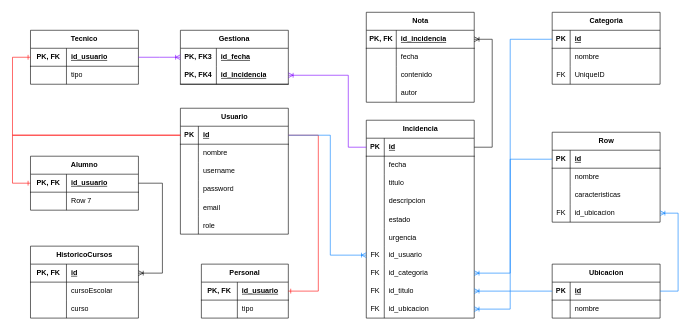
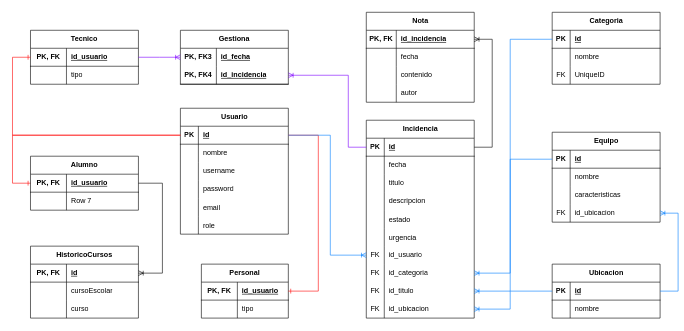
(607, 141) -> (607, 141)
